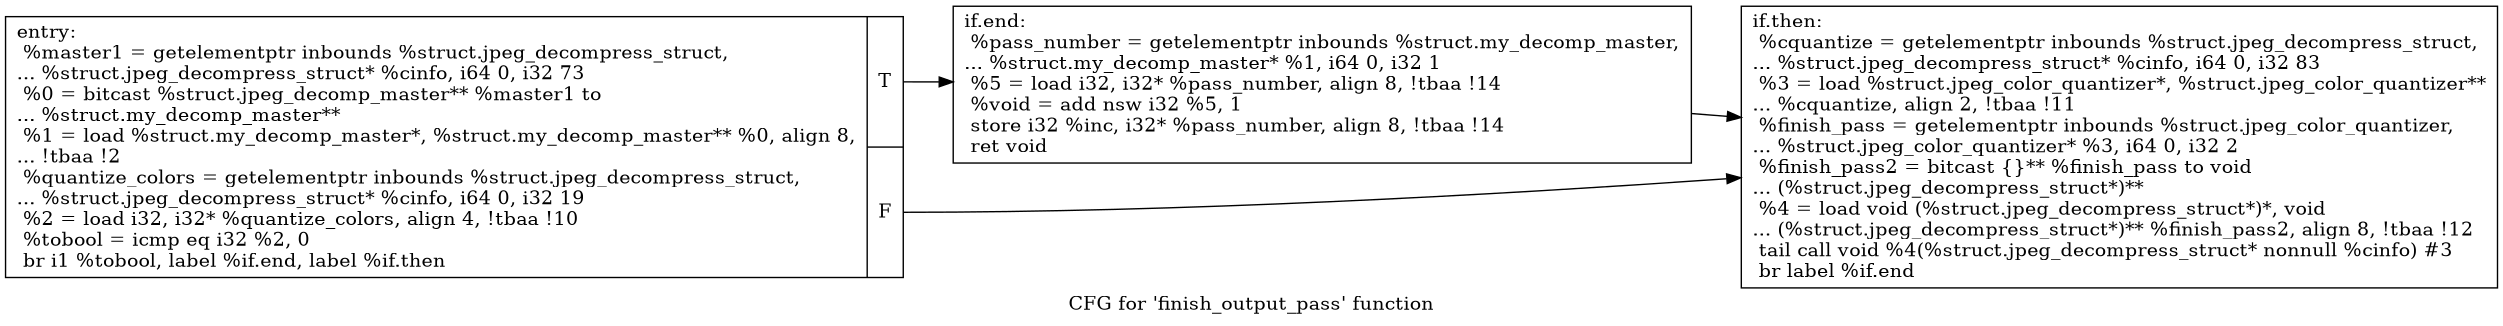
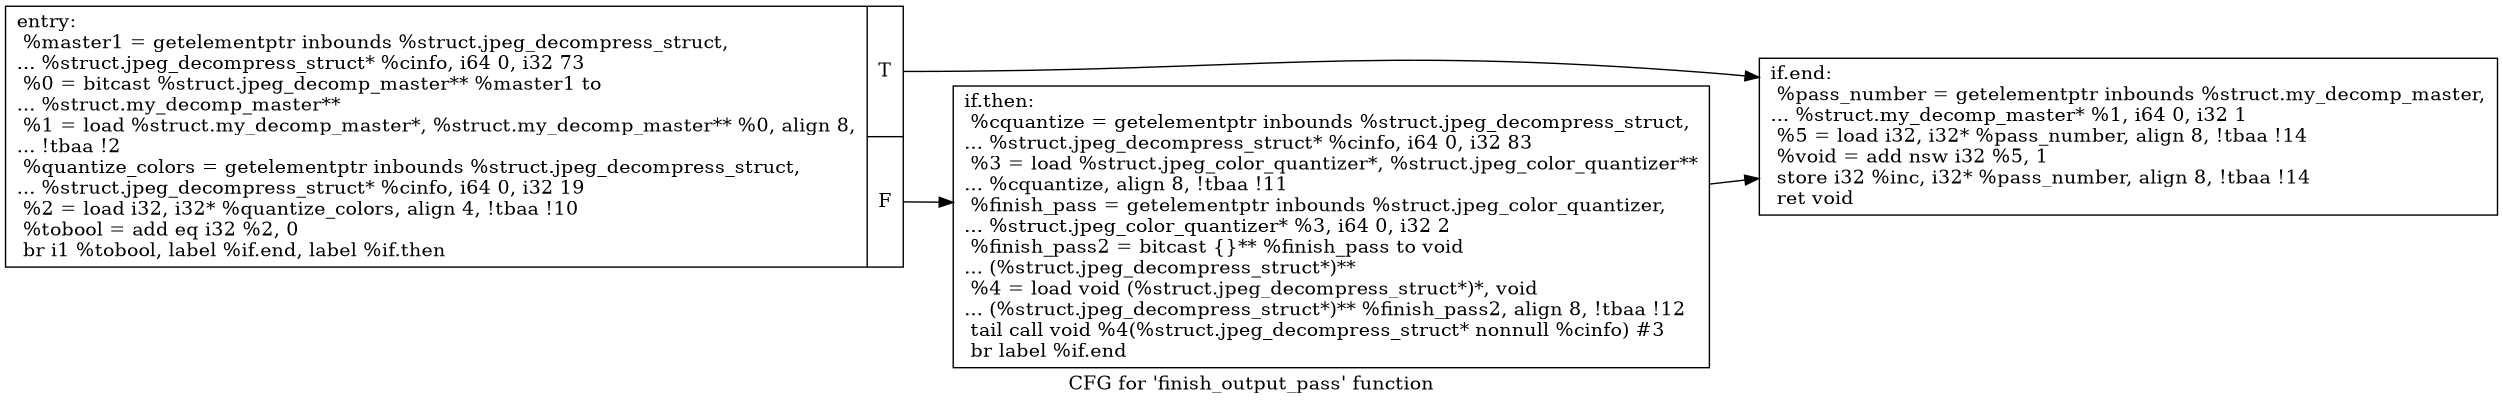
(1915, 105) -> (1127, 185)
(1710, 115) -> (1727, 182)
(164, 240) -> (158, 230)
